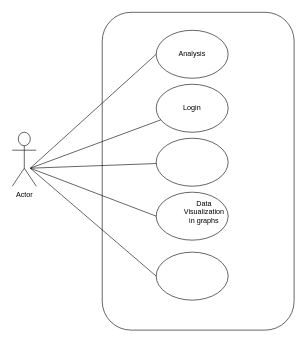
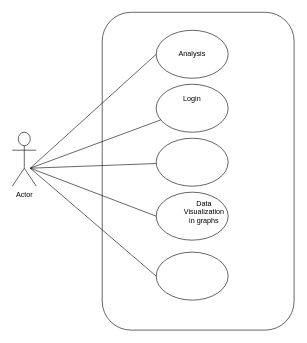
(192, 108) -> (192, 99)
